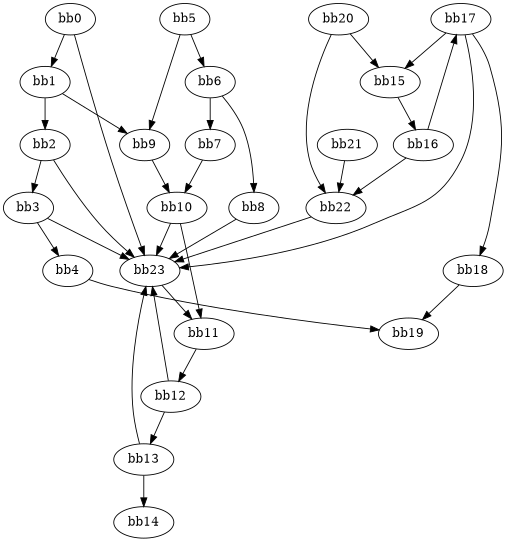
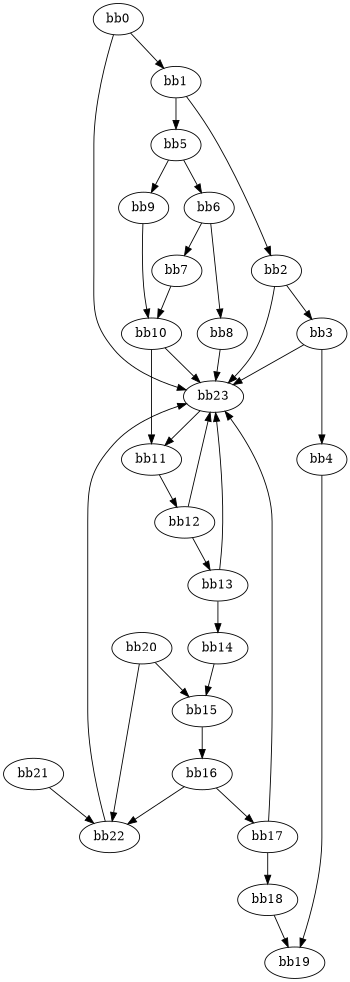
(429, 48) -> (211, 675)
(90, 110) -> (176, 109)
